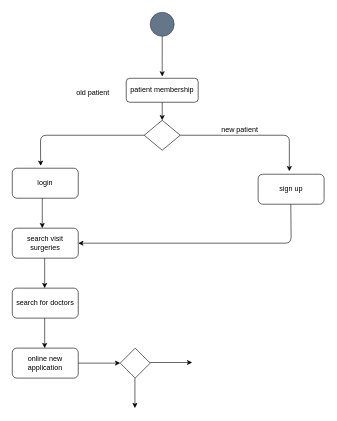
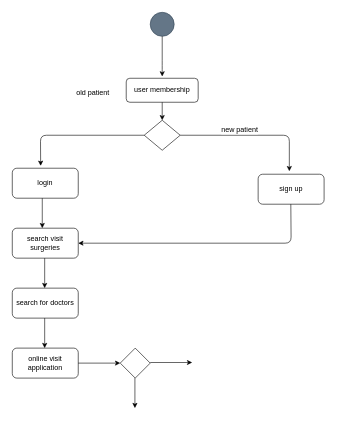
(162, 90) -> (162, 90)
(45, 363) -> (45, 363)
